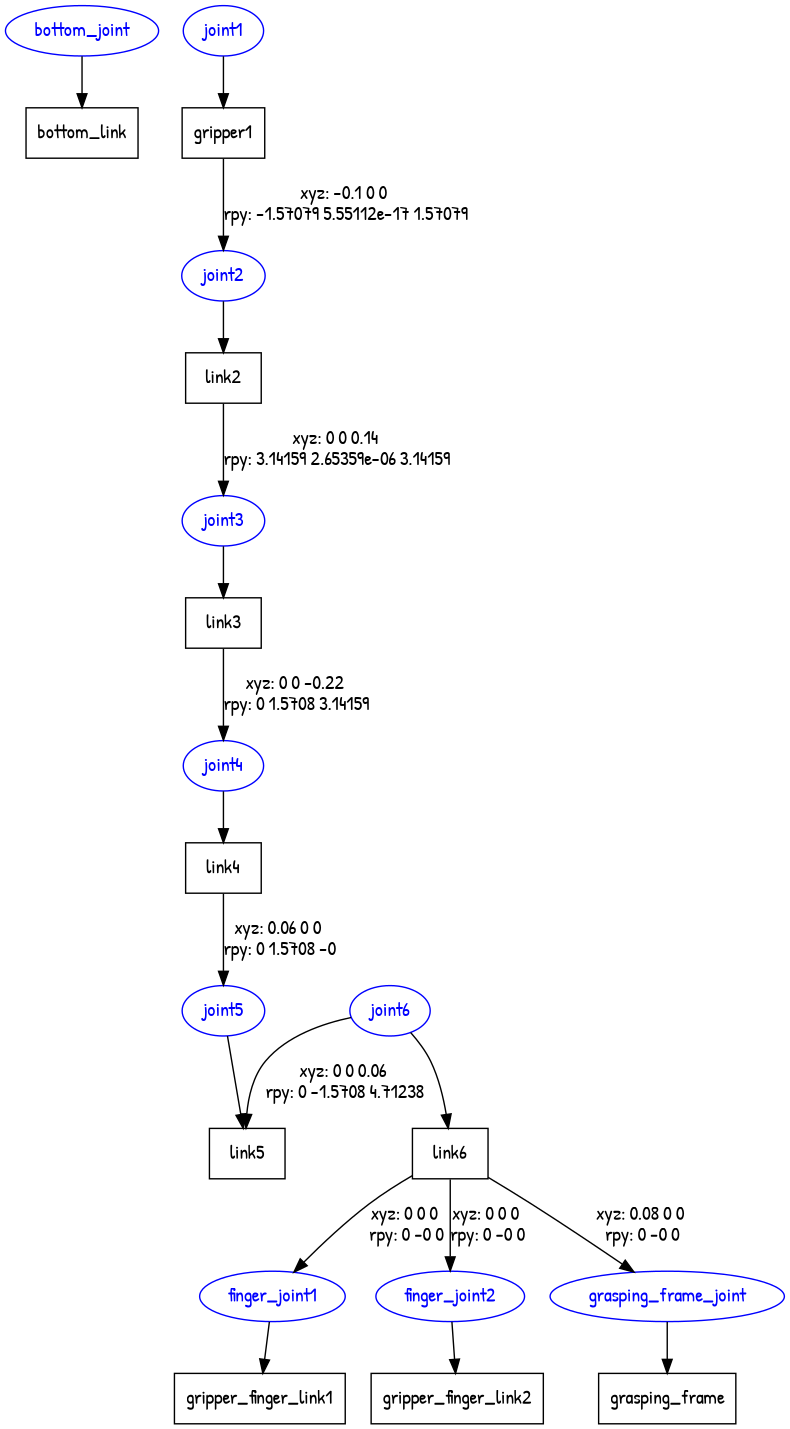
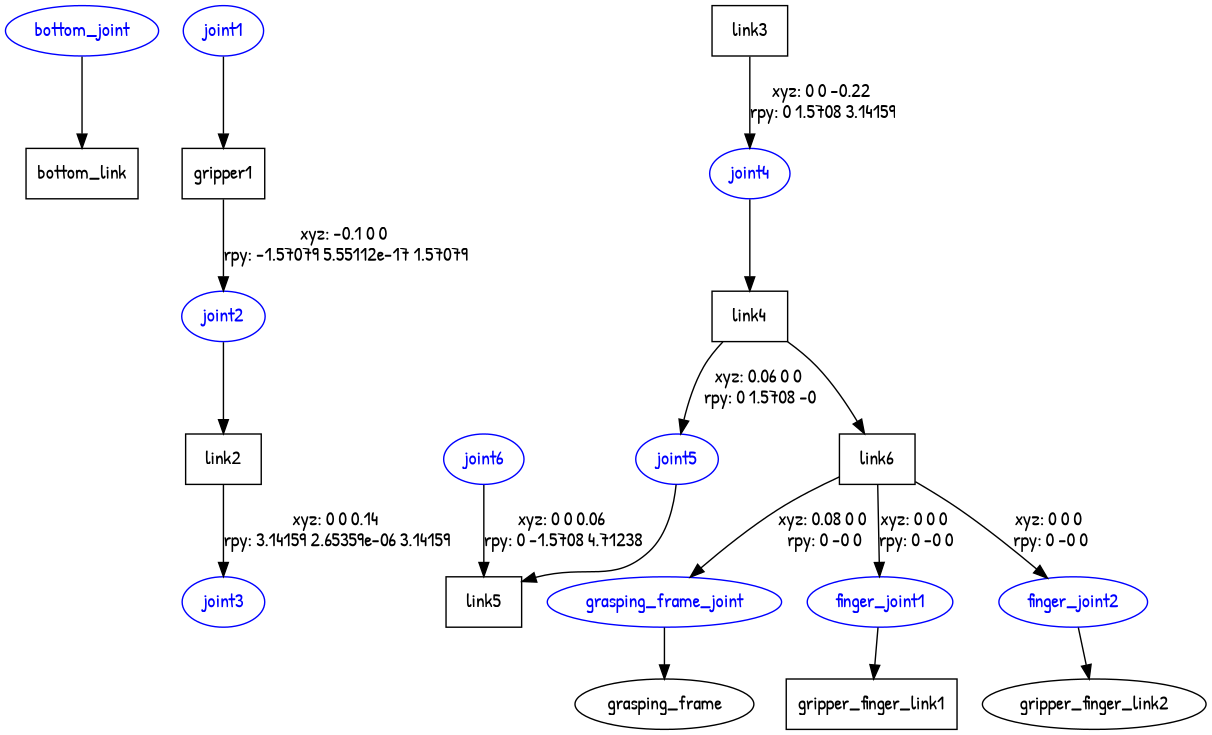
(223, 565) -> none
(435, 1071) -> (827, 378)
(457, 1399) -> (1094, 704)
(667, 1399) -> (664, 704)
